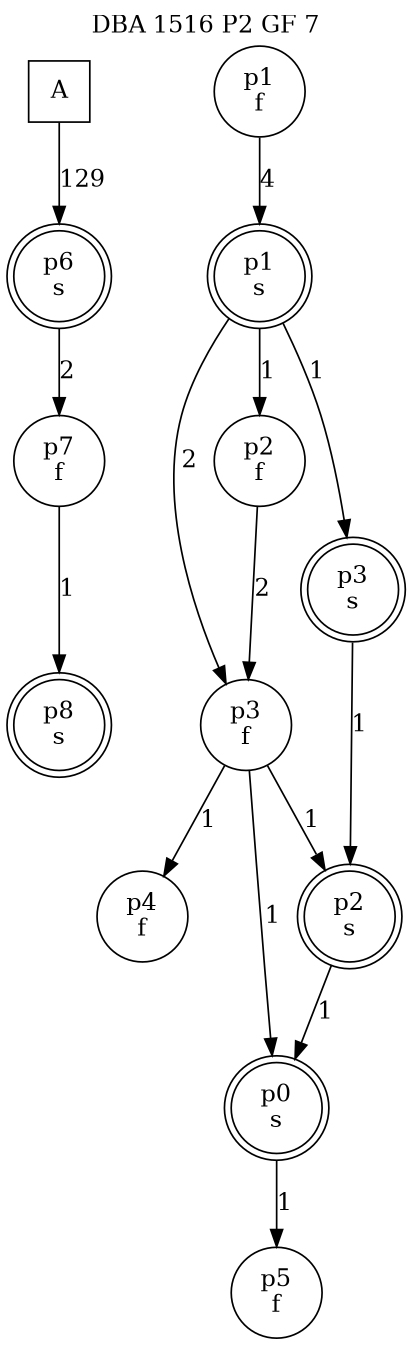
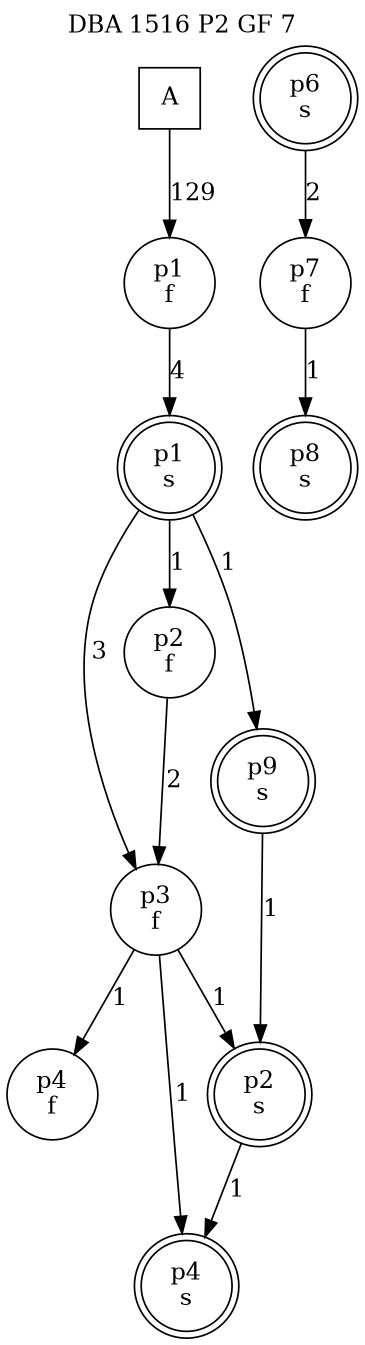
(59, 164) -> (170, 175)
(190, 461) -> (100, 652)
(353, 590) -> (263, 781)
(277, 1108) -> (187, 1286)
(277, 1293) -> none
